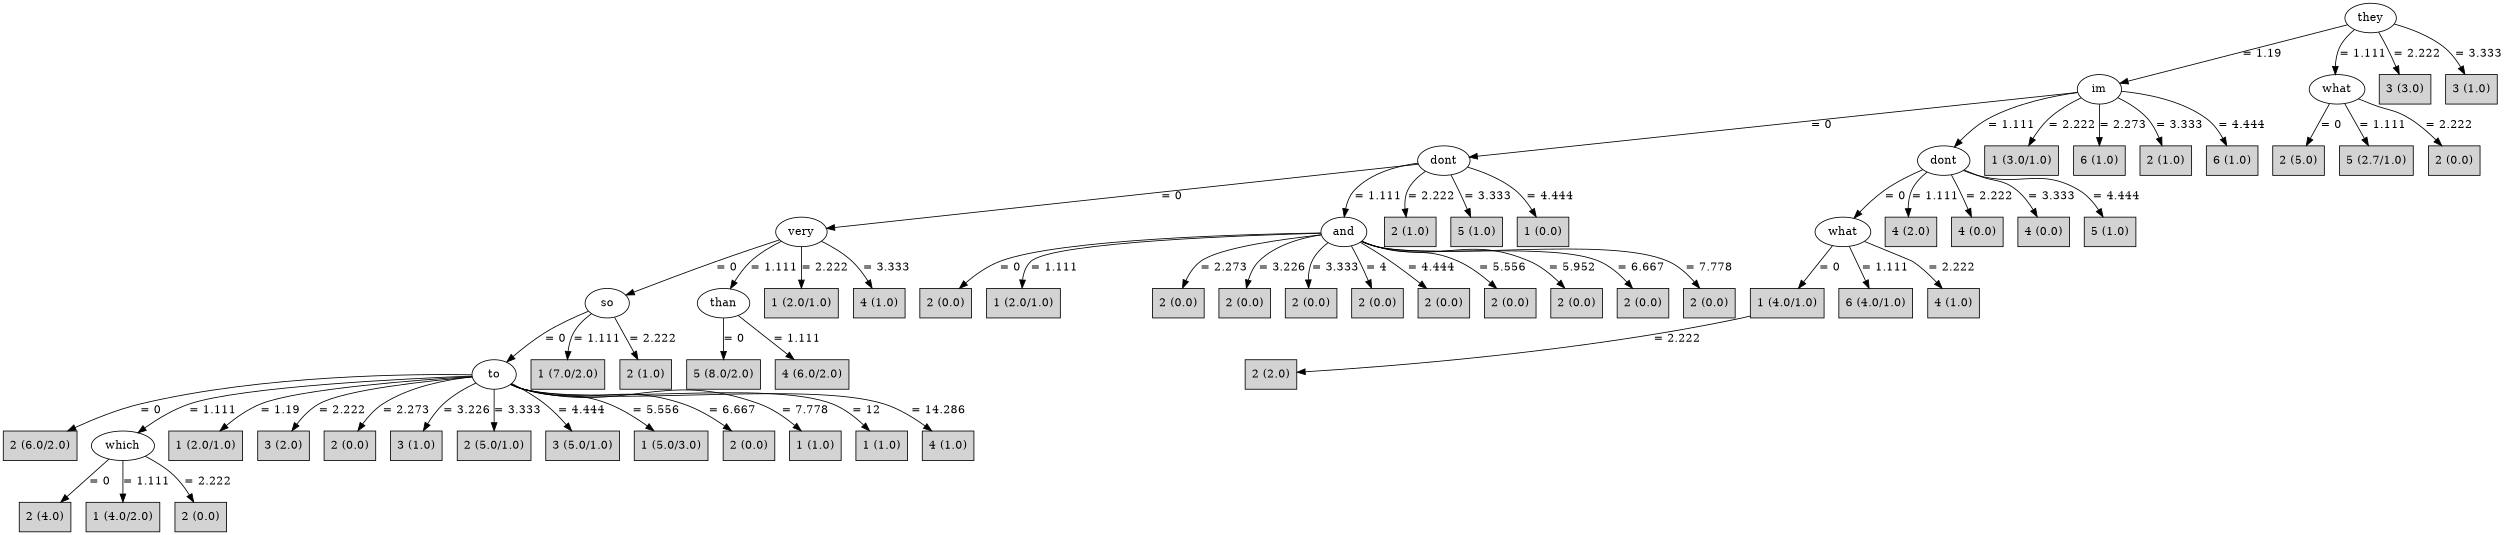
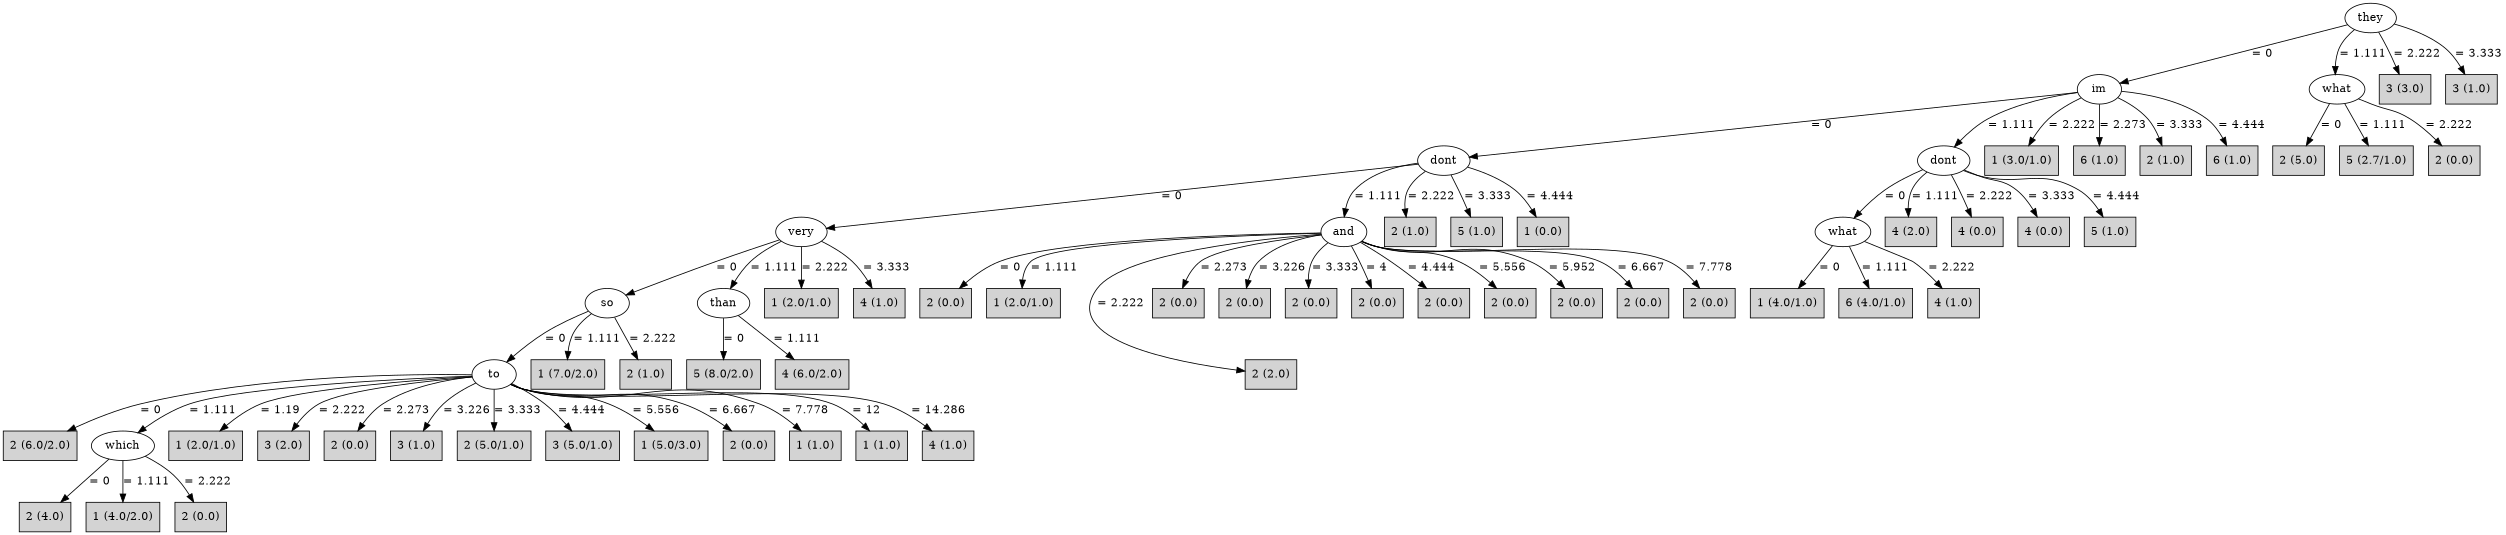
(2262, 54) -> (2262, 54)
(1529, 352) -> (1115, 275)
